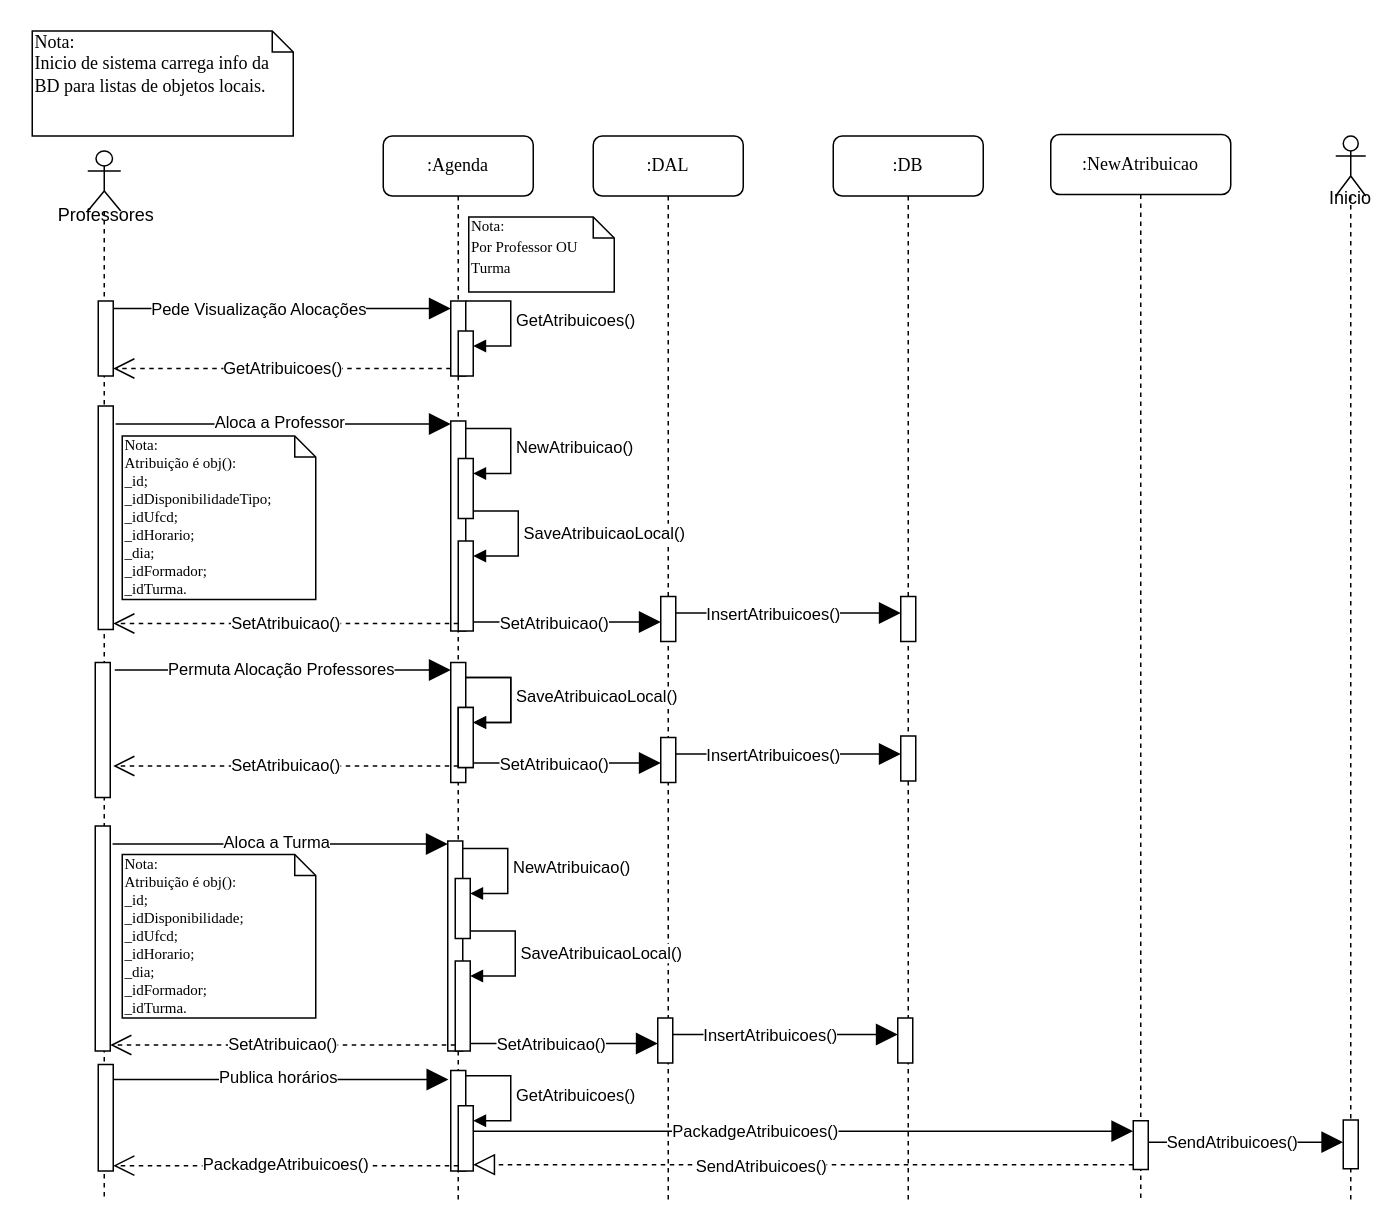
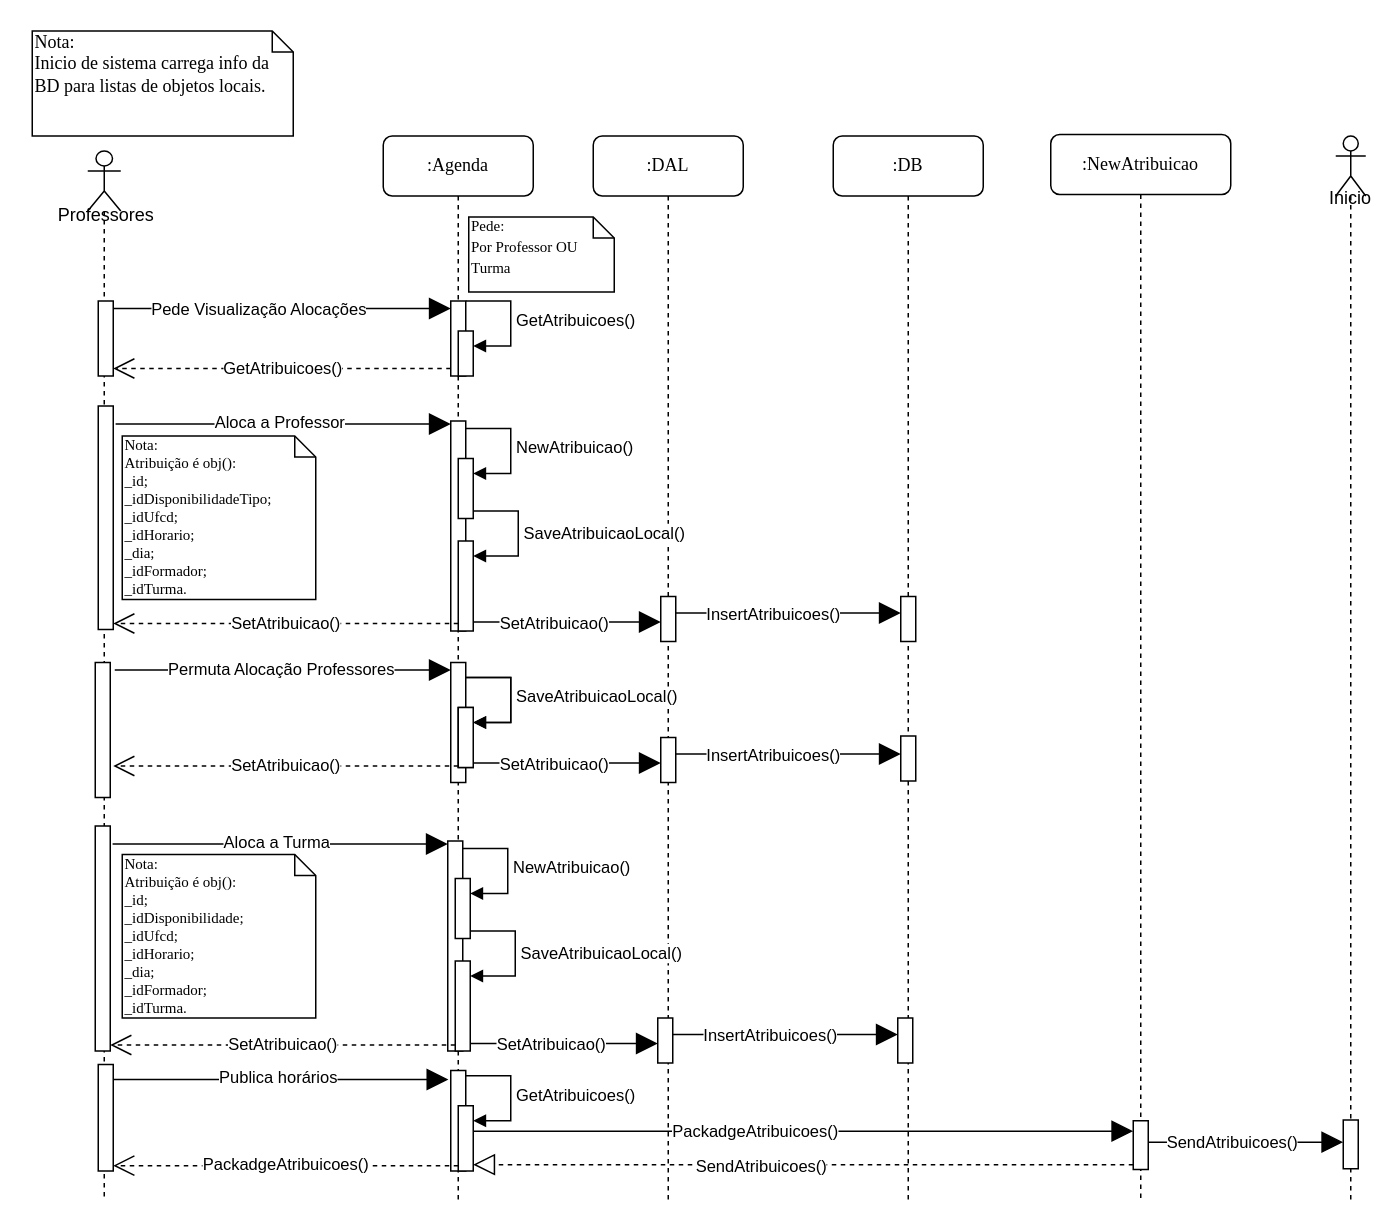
(543, 251) -> (543, 251)
